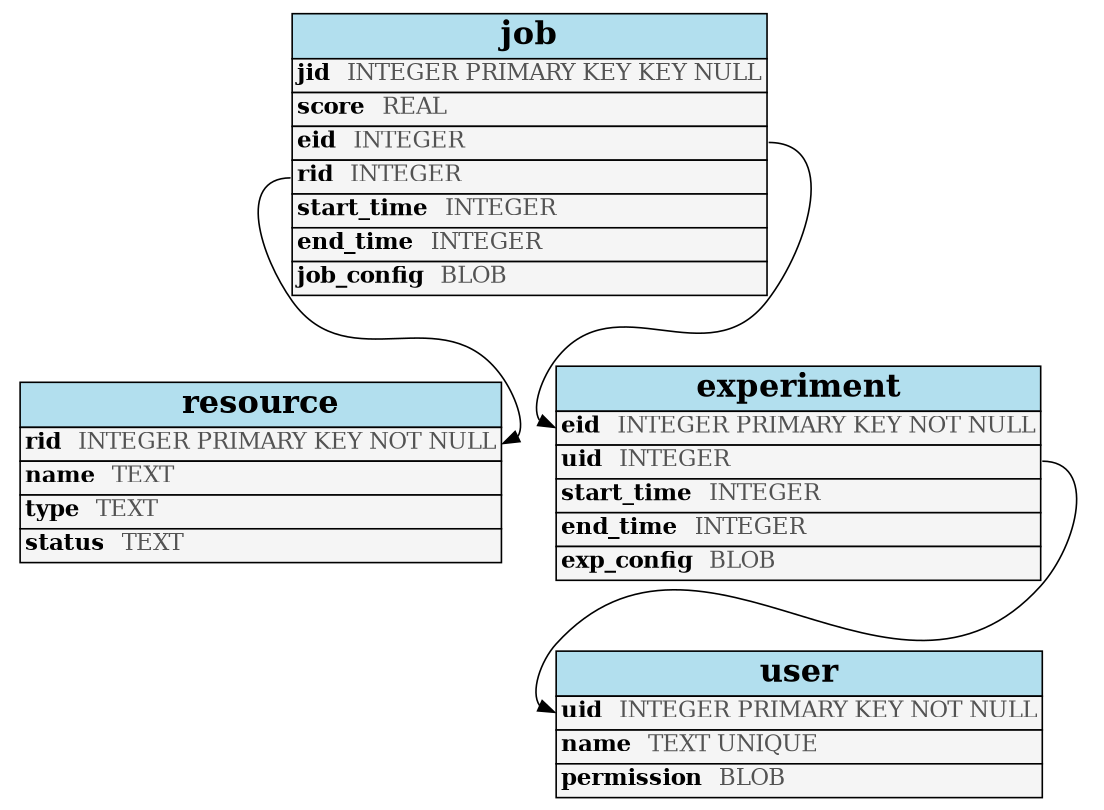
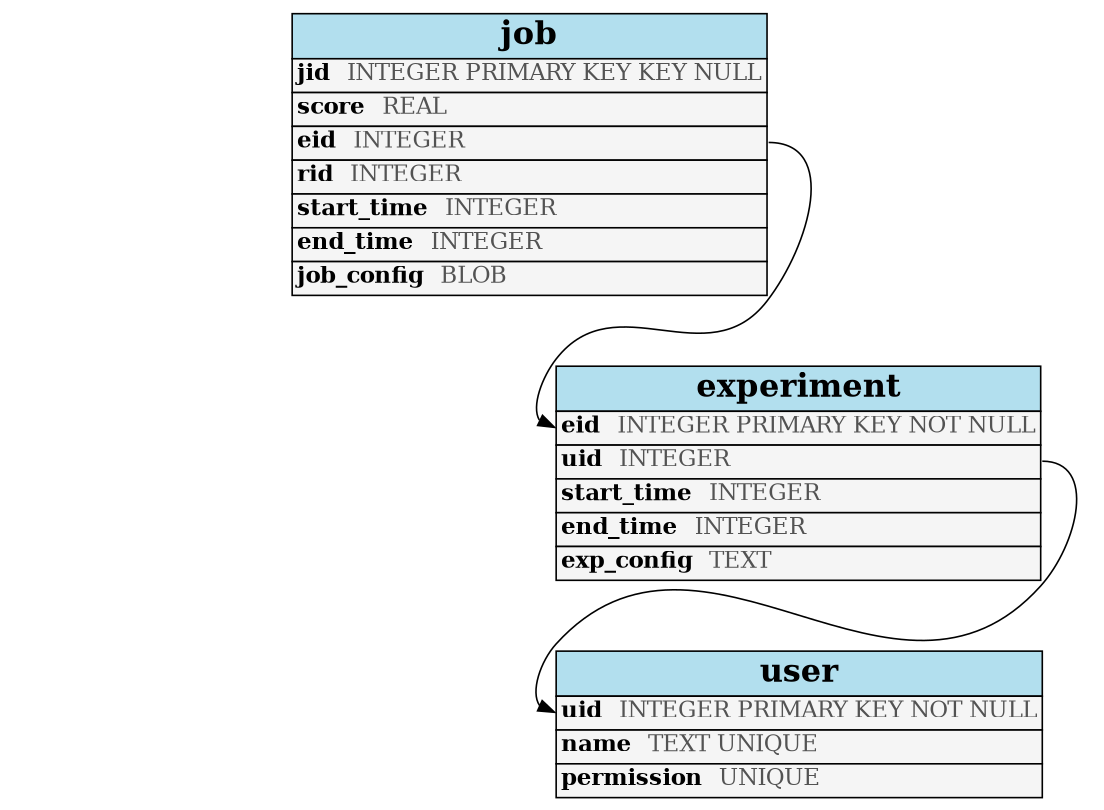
(260, 472) -> none
(743, 561) -> (740, 561)
(753, 778) -> (770, 778)
